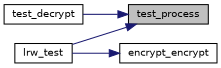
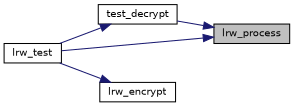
(168, 14) -> (252, 34)
none -> (80, 36)
(168, 53) -> (138, 92)
